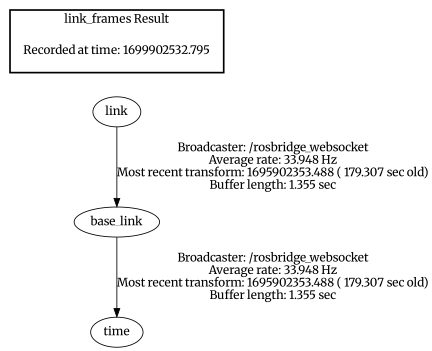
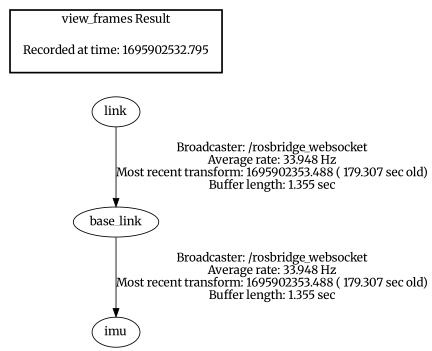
(117, 20) -> (116, 20)
(117, 51) -> (116, 51)
(117, 332) -> (116, 332)
